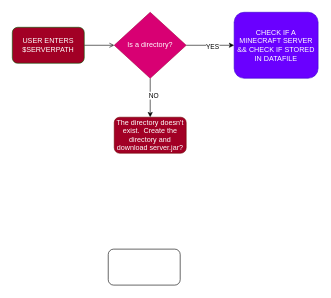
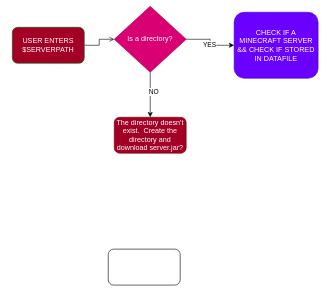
(150, 45) -> (150, 39)
